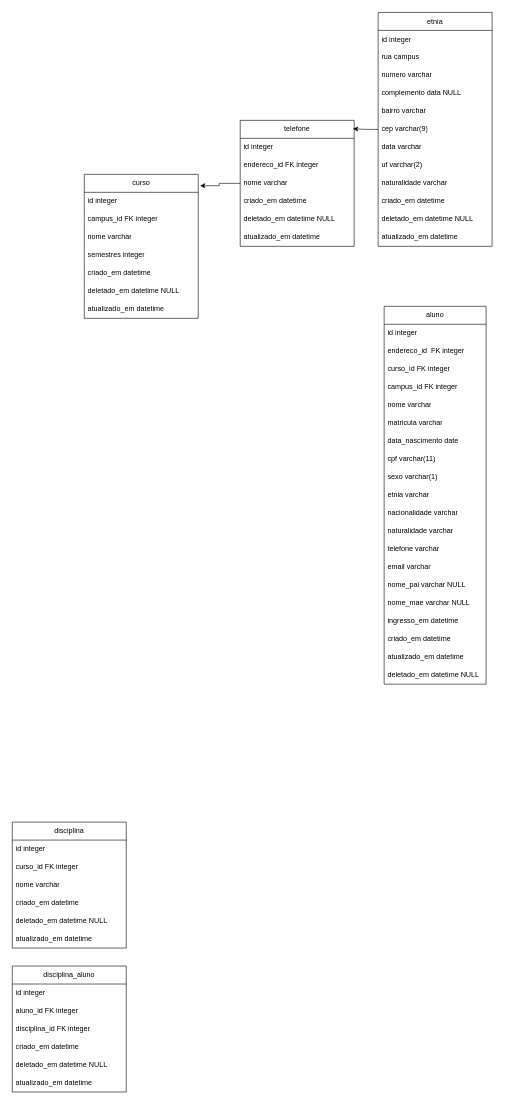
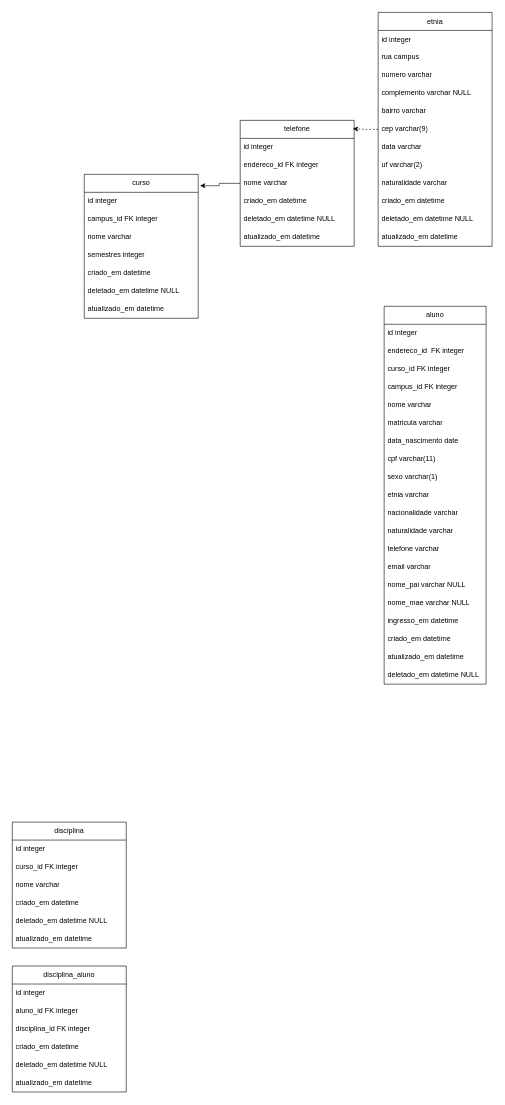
(421, 93) -> (427, 93)
(367, 129) -> (367, 129)
